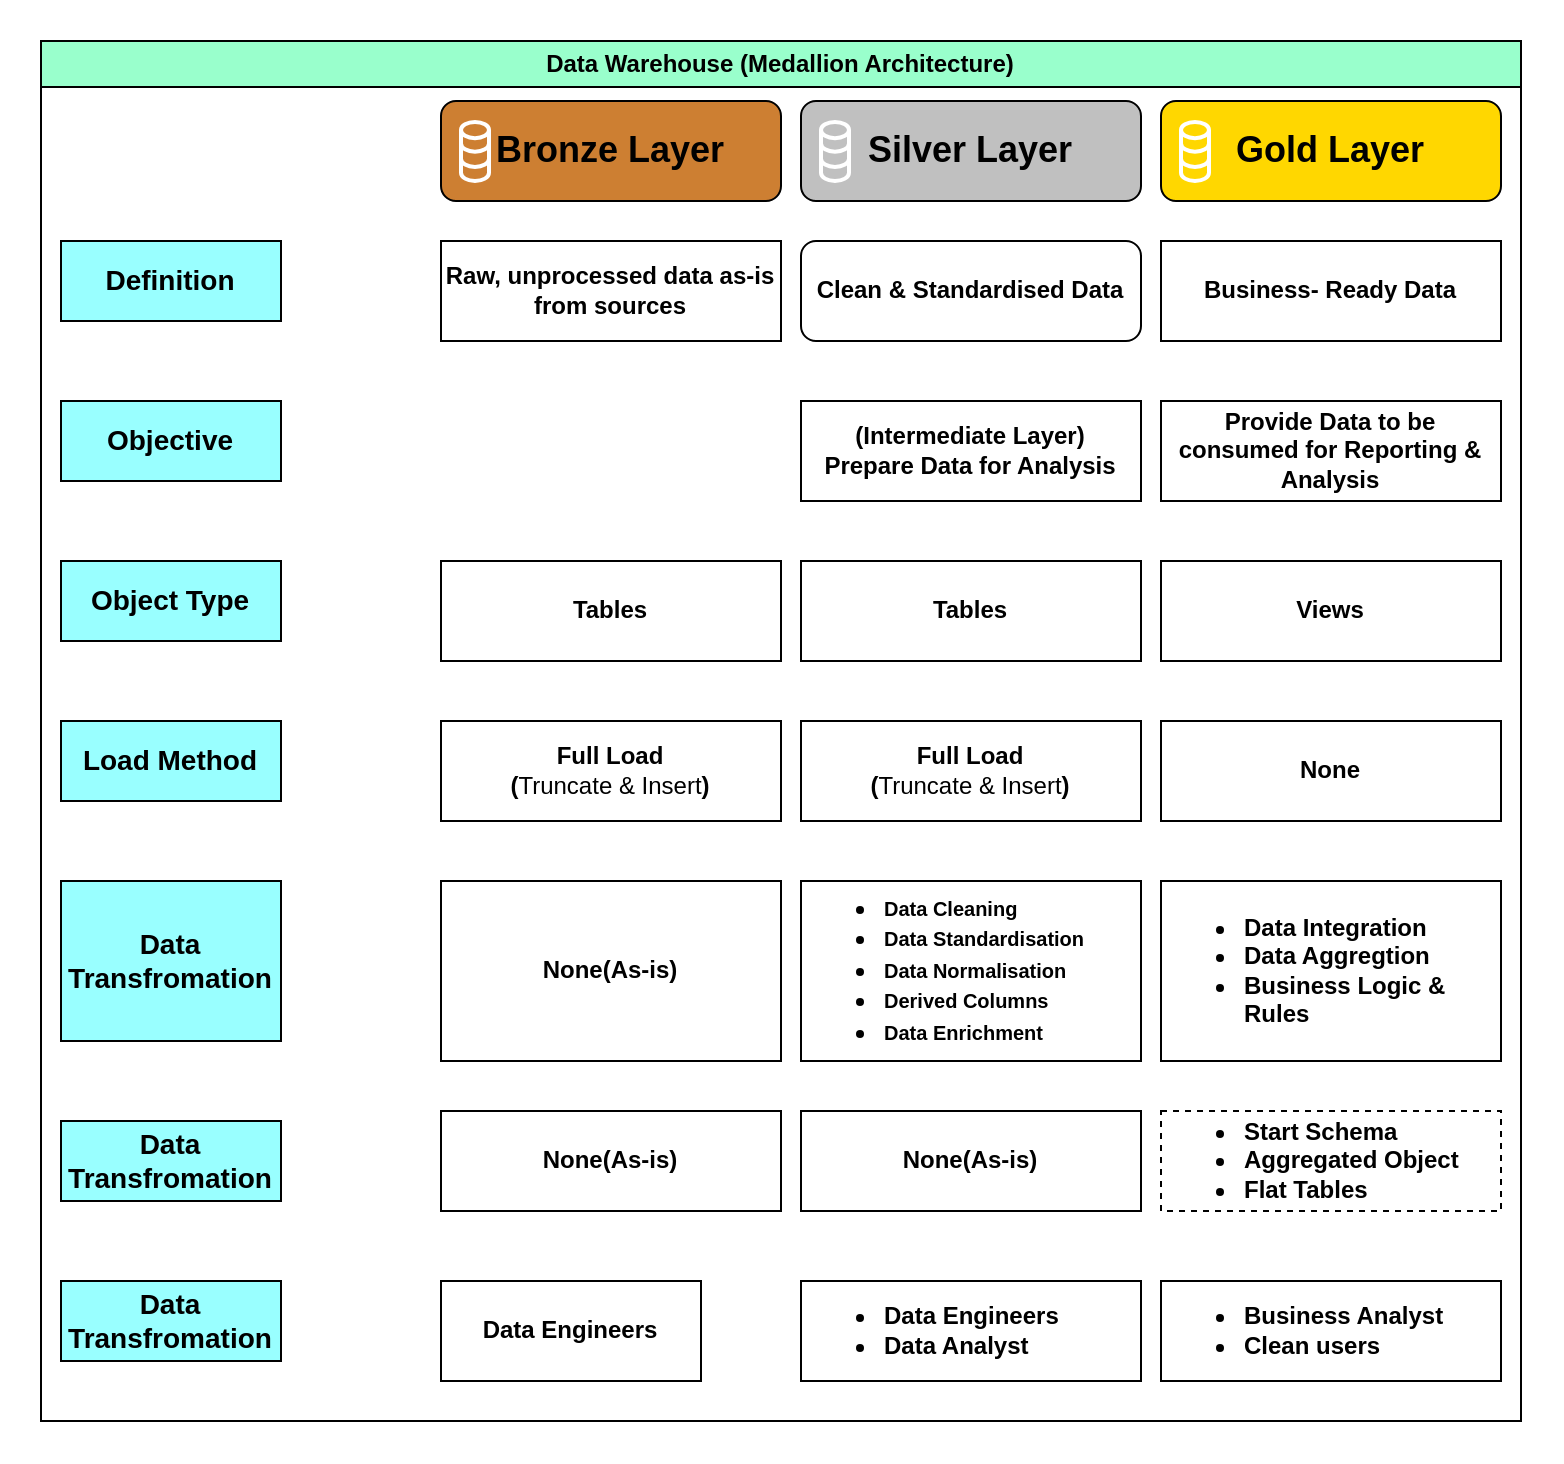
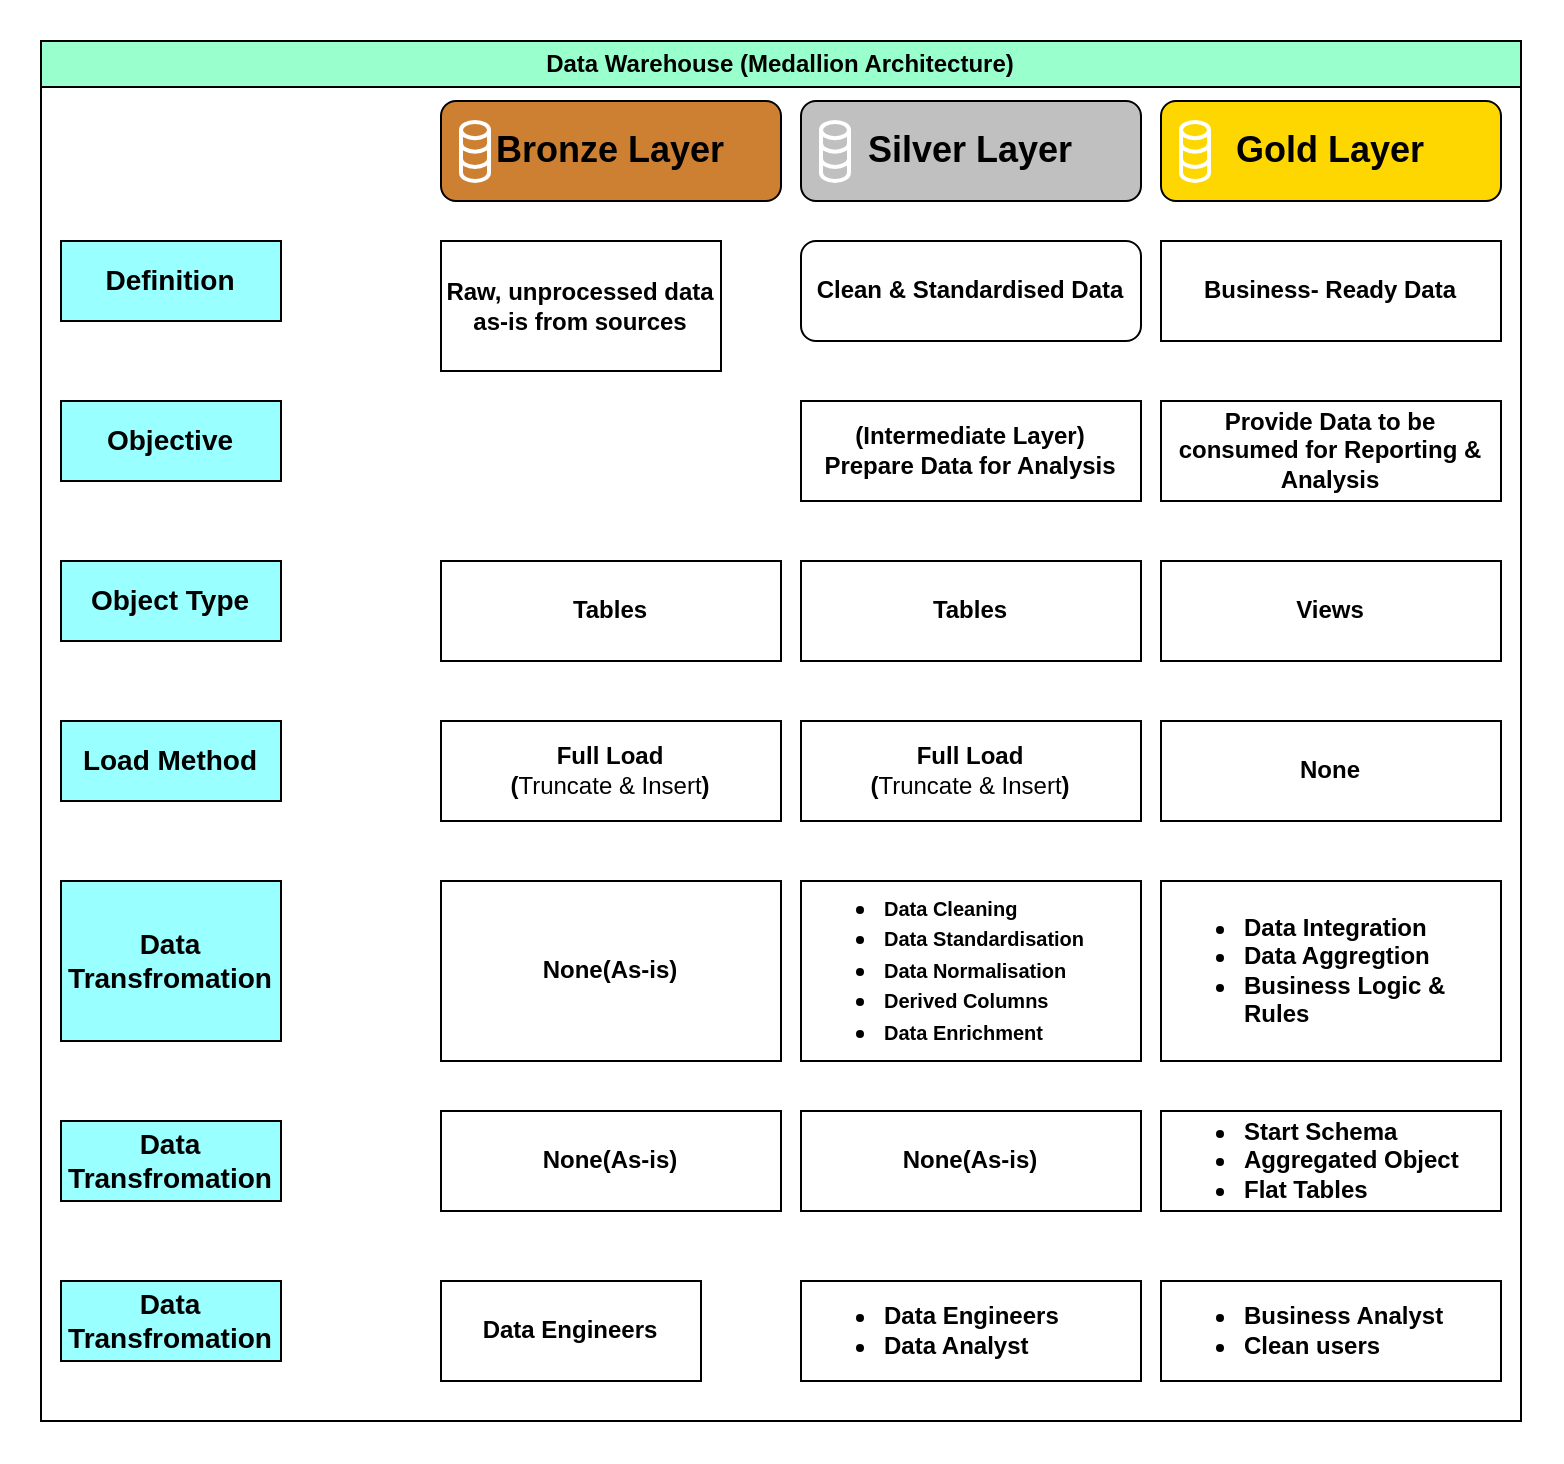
(611, 291) -> (581, 306)
(1331, 1161) -> (1331, 1161)
